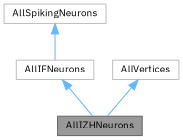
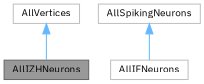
(81, 102) -> none
